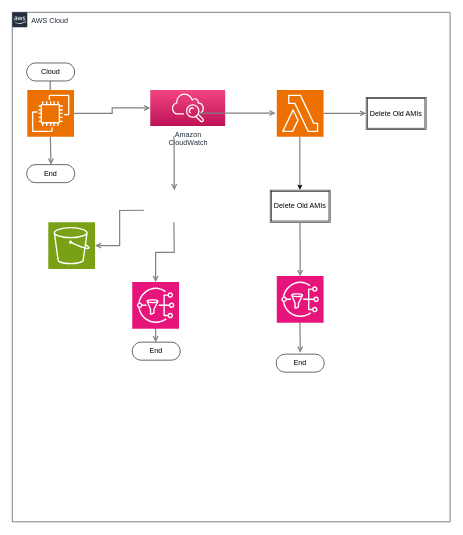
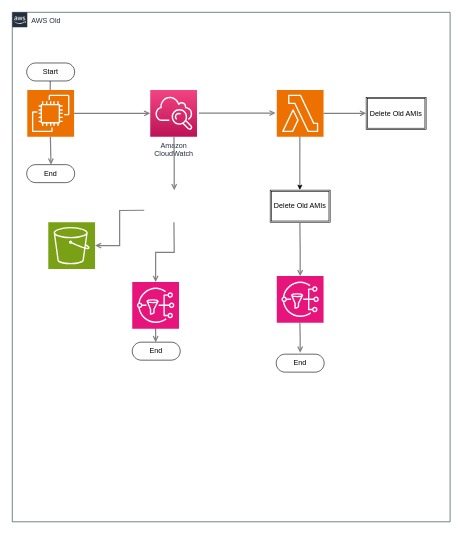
(48, 21) -> (44, 21)
(51, 72) -> (51, 72)
(188, 108) -> (174, 113)
